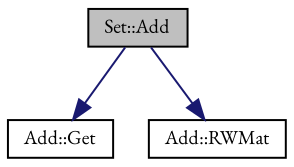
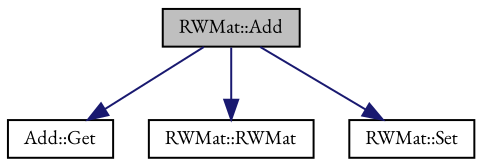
(138, 28) -> (231, 28)
(217, 139) -> (231, 139)
none -> (412, 139)
